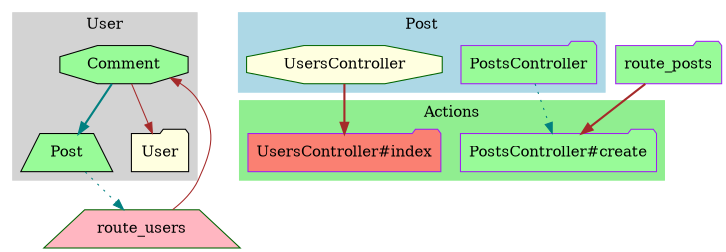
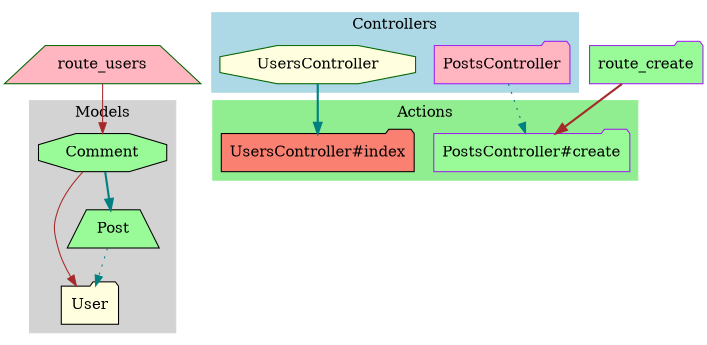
(105, 25) -> (103, 113)
(422, 25) -> (395, 25)
(529, 65) -> (502, 65)
(669, 65) -> (646, 65)
(344, 107) -> (318, 107)
(344, 153) -> (318, 153)
(101, 187) -> (103, 262)
